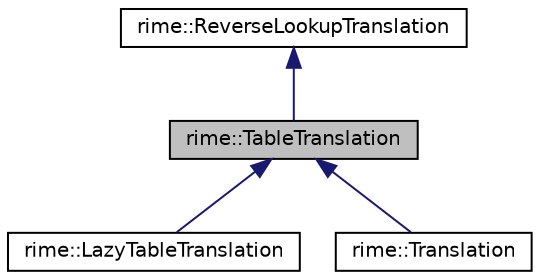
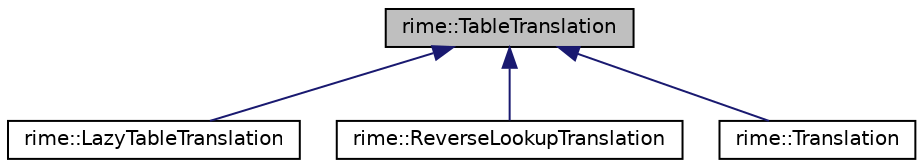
(294, 94) -> (510, 94)
